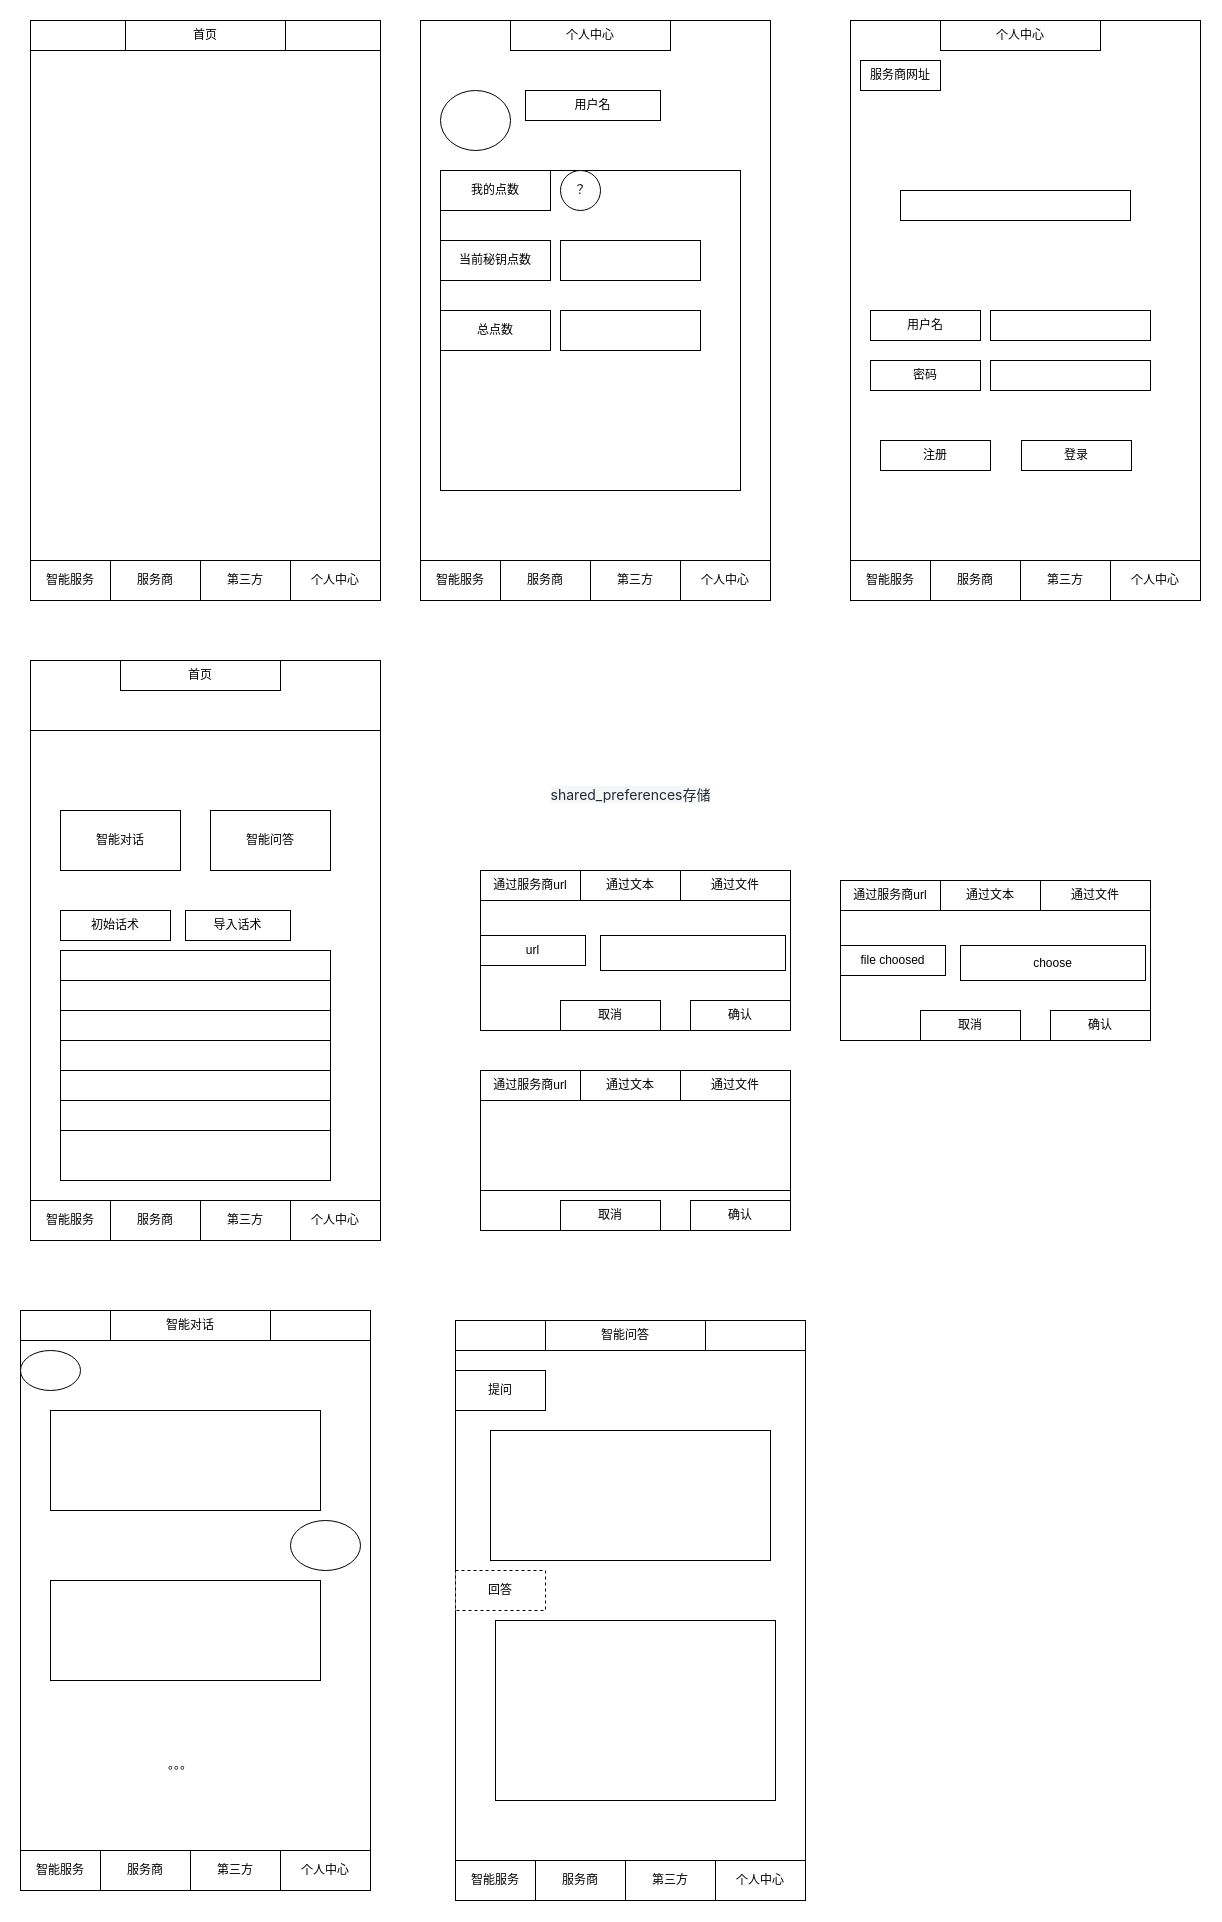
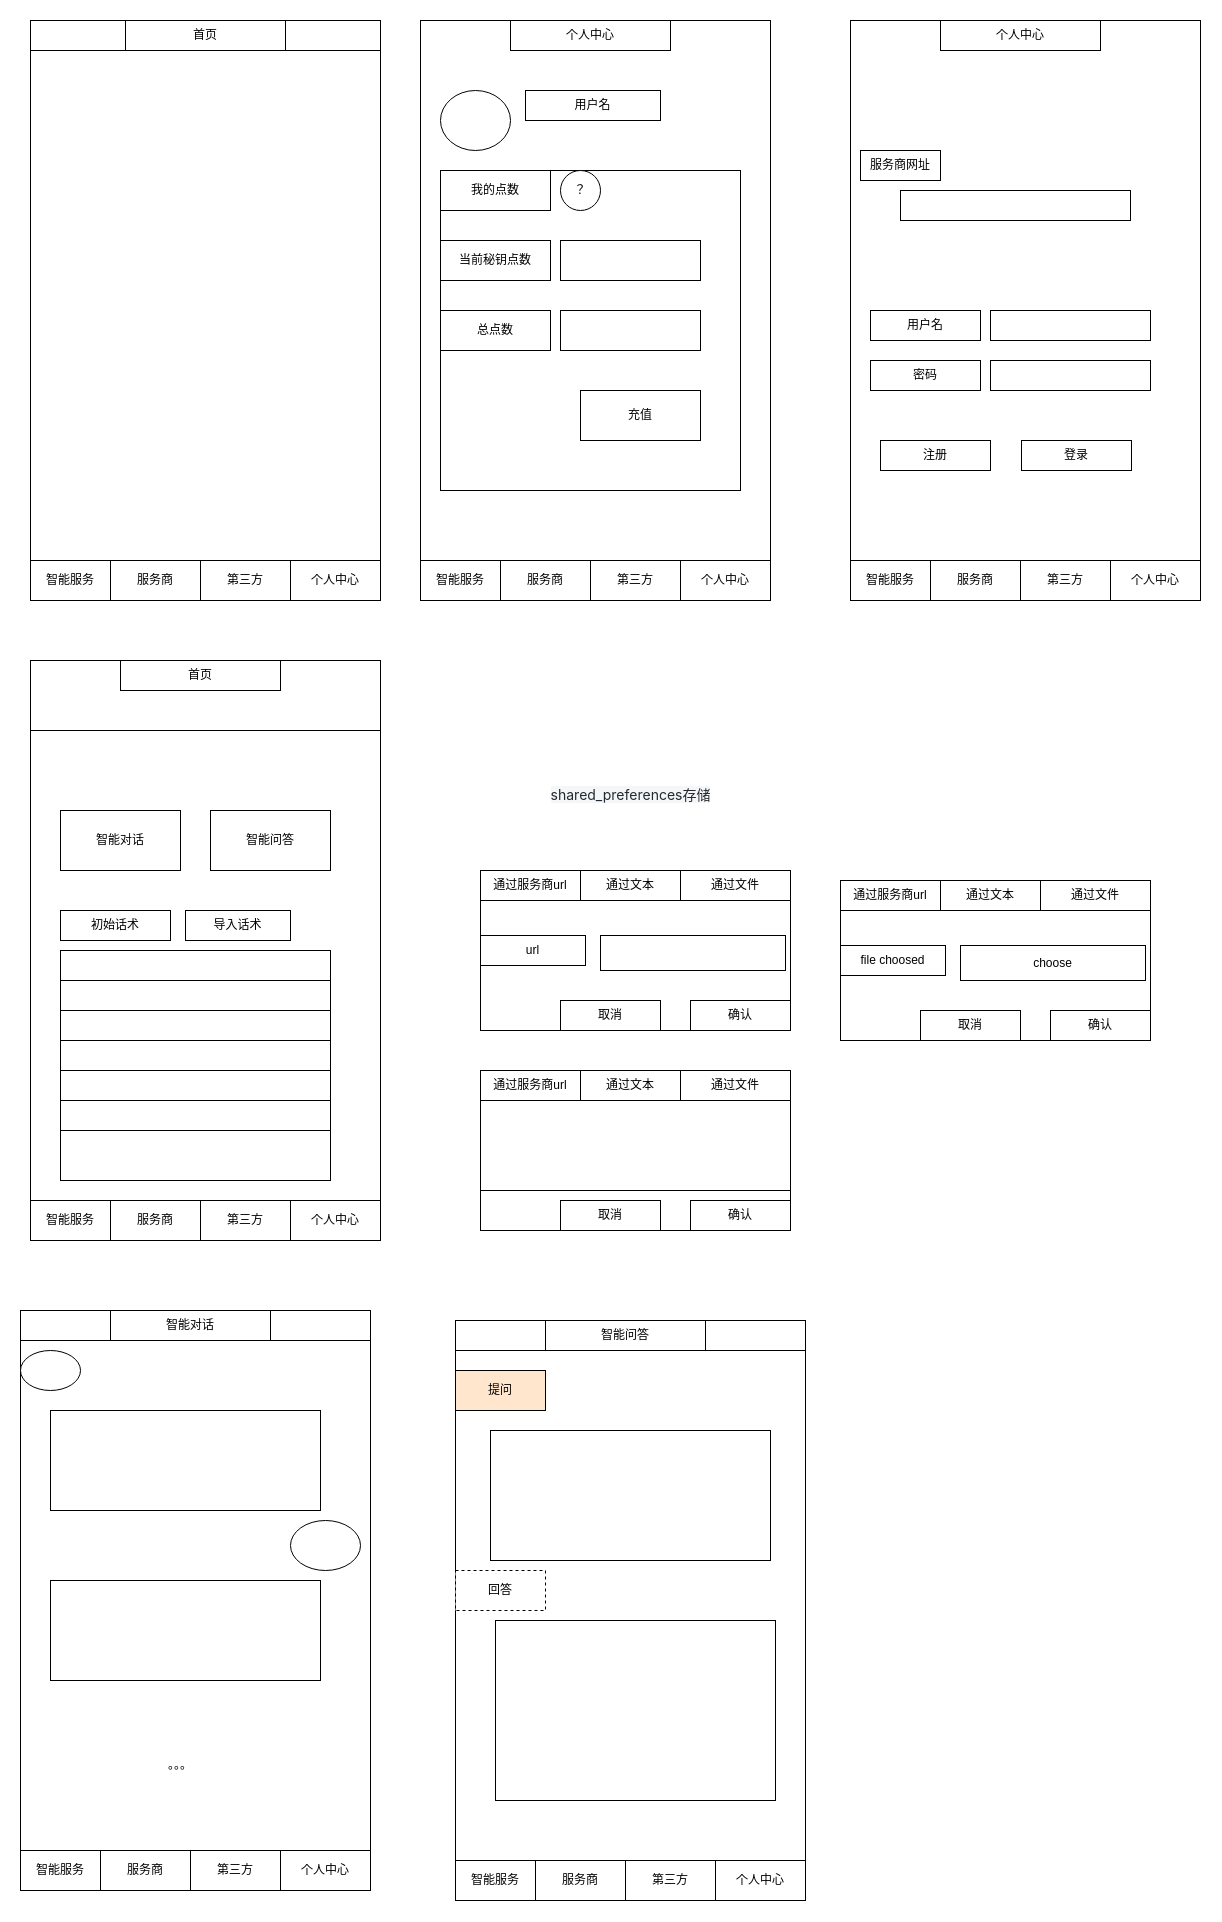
(901, 76) -> (901, 166)
none -> (641, 416)
(501, 1391) -> (501, 1391)
